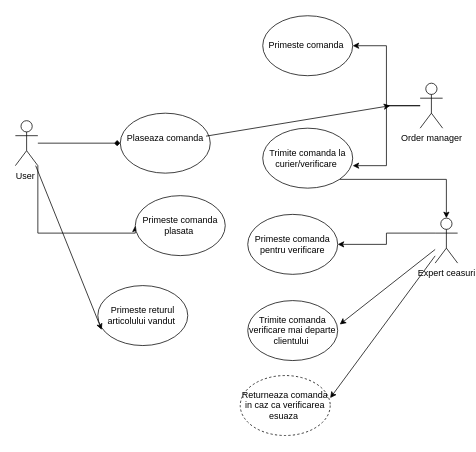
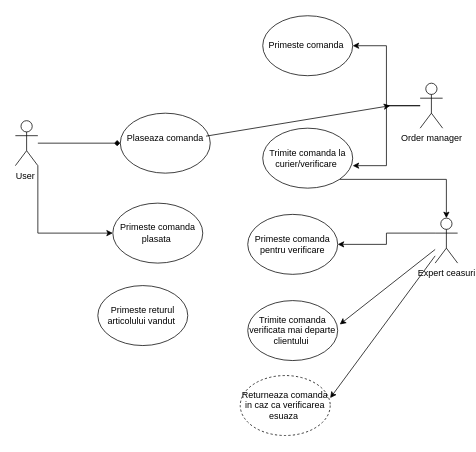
(180, 225) -> (158, 233)
(69, 249) -> none
(293, 330) -> (293, 330)
